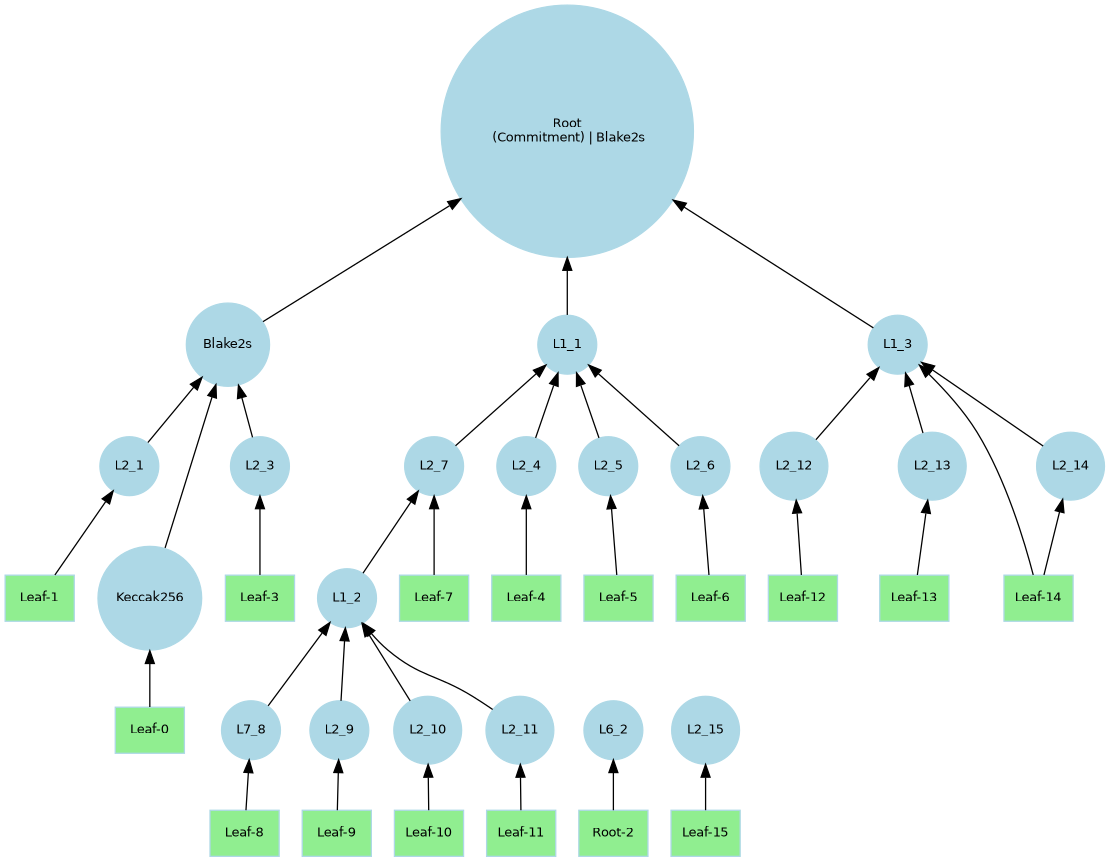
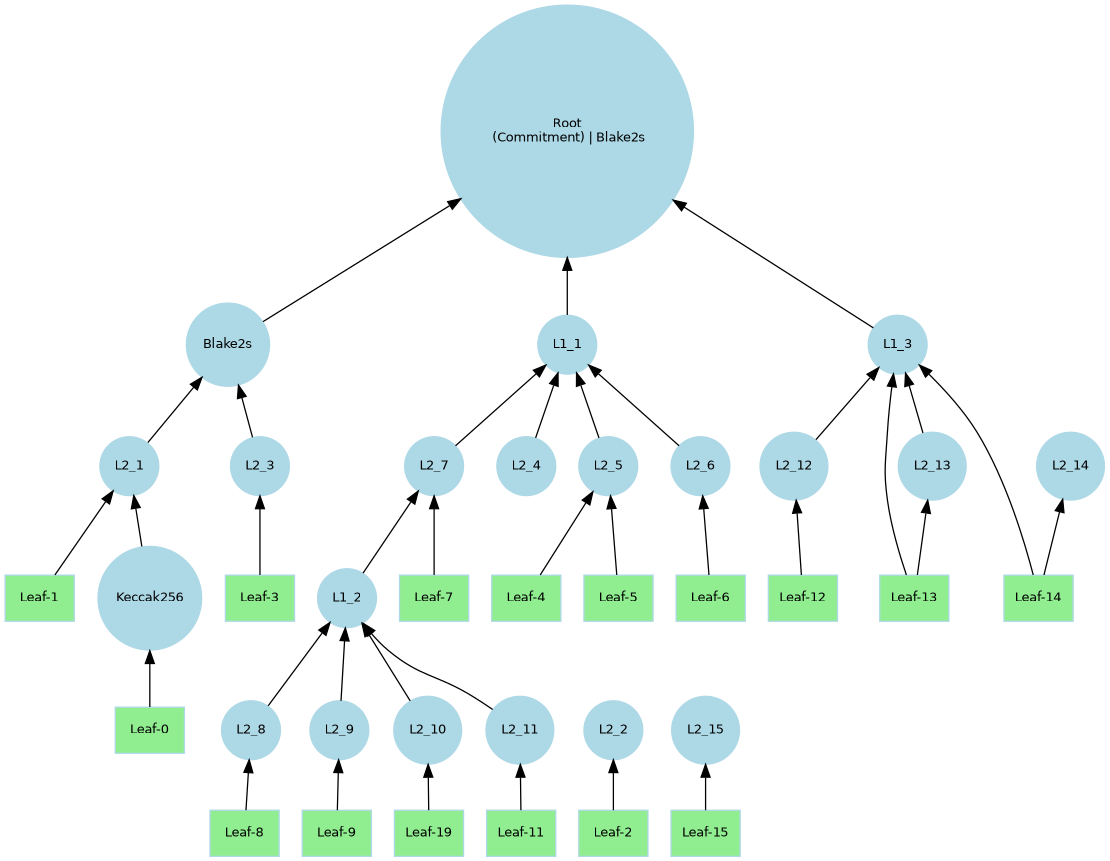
(988, 408) -> (886, 482)
(189, 472) -> (139, 527)
(526, 542) -> (563, 539)
(251, 730) -> (251, 730)
(613, 730) -> (613, 730)
(429, 833) -> (429, 833)
(613, 833) -> (613, 833)
